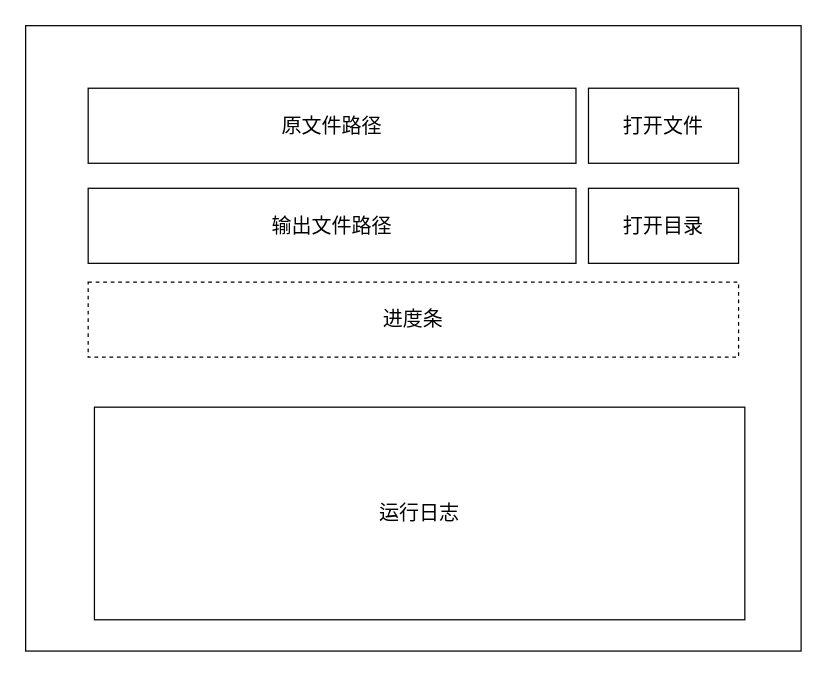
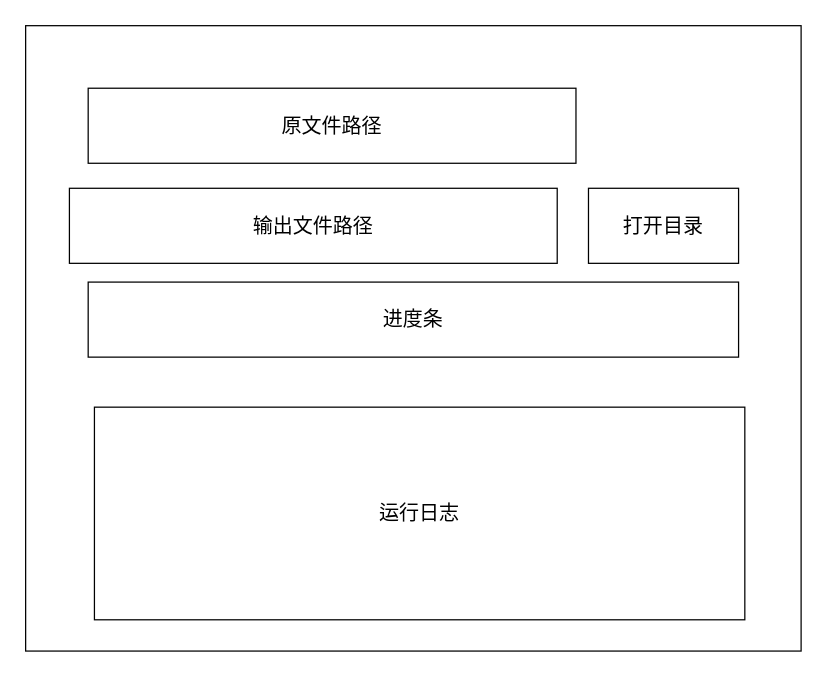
(663, 126) -> none
(332, 226) -> (313, 226)
(413, 319) -> (413, 319)
